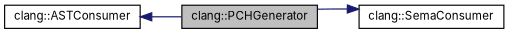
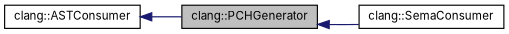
(332, 9) -> (344, 25)
